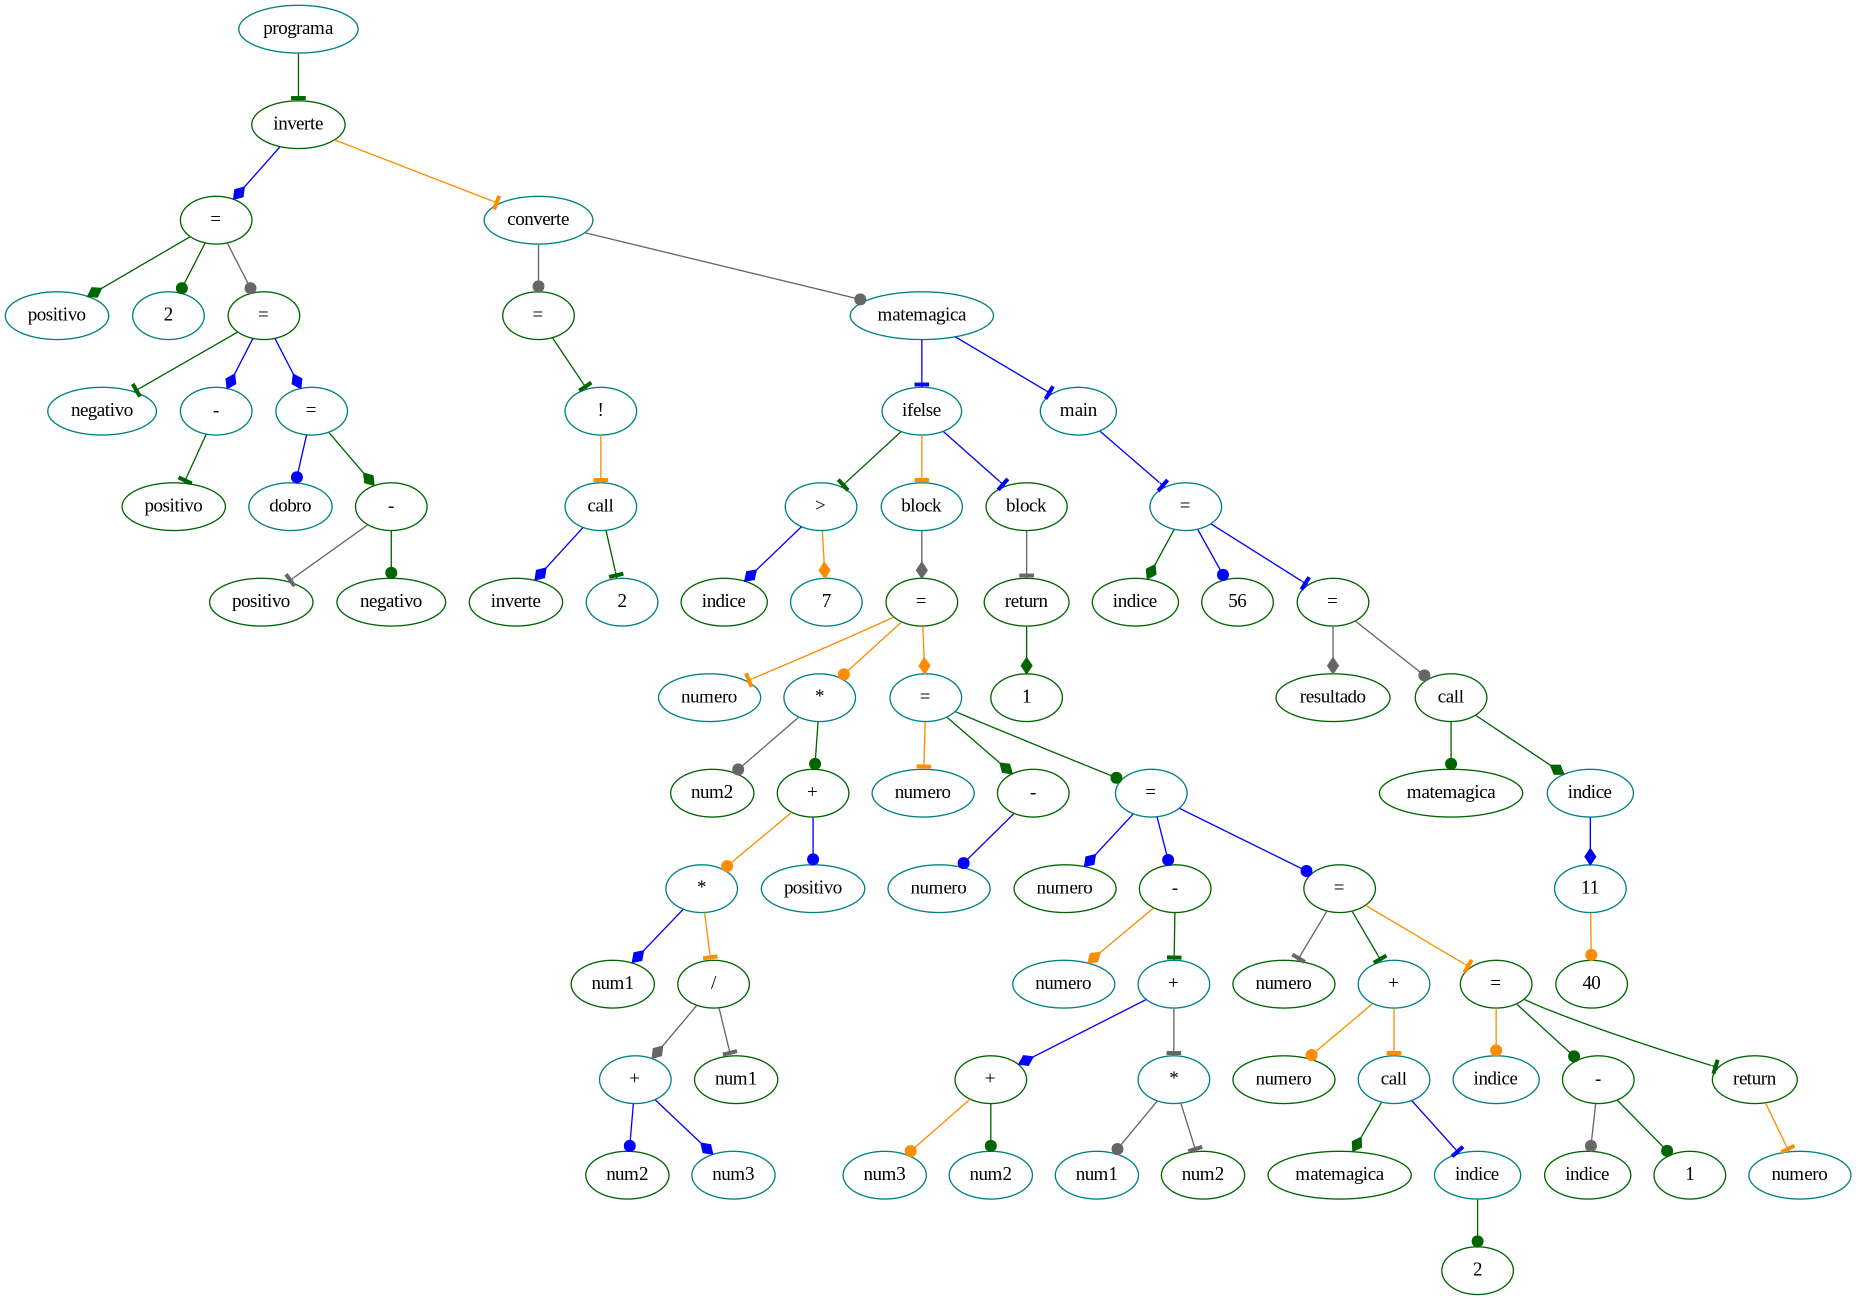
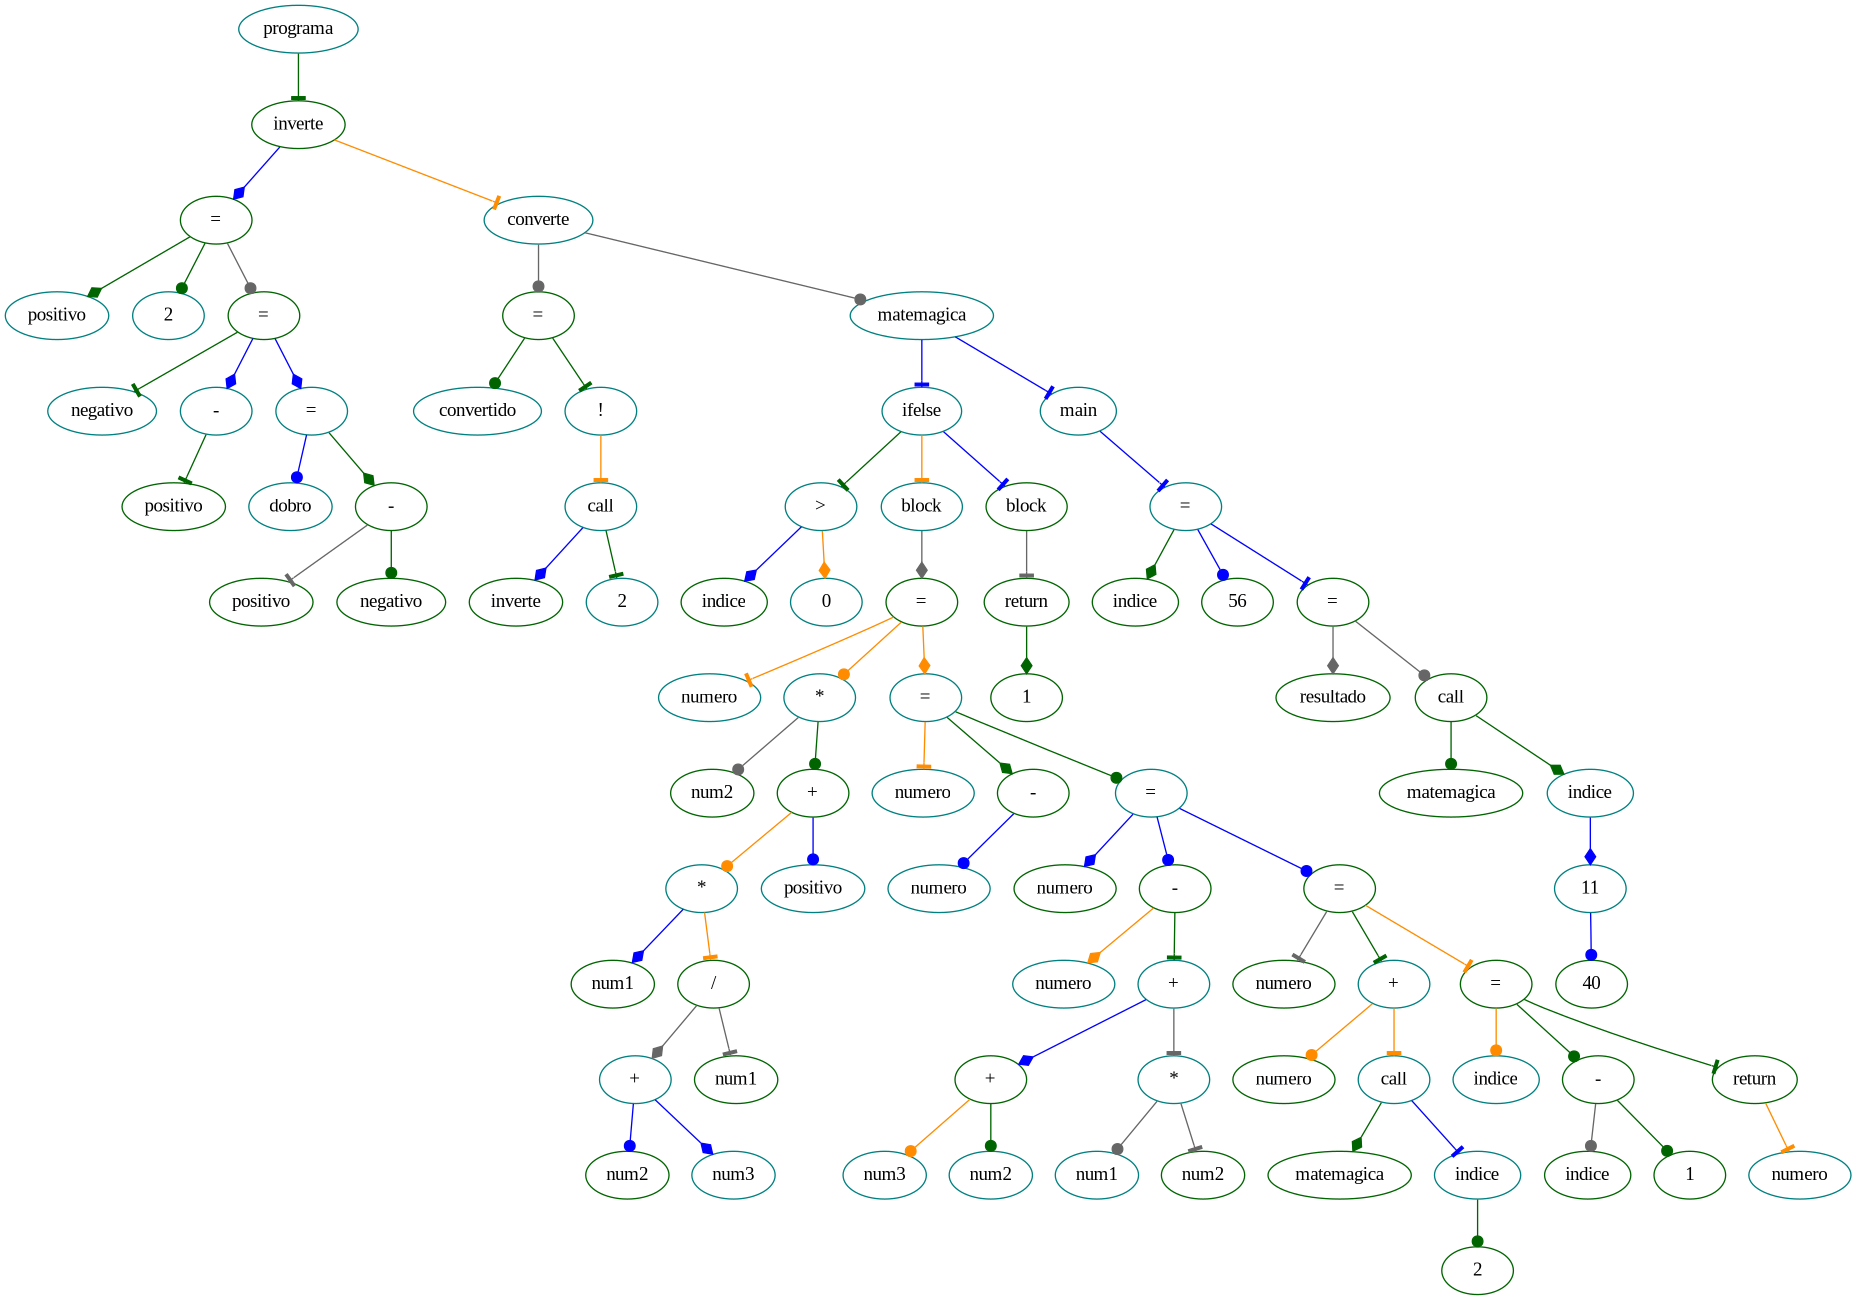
none -> (478, 411)
(826, 602) -> (826, 602)
(1591, 931) -> (1591, 931)
